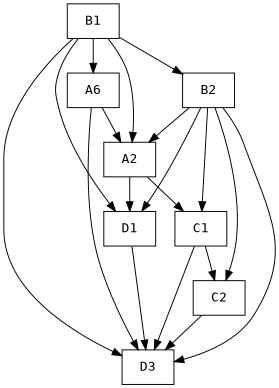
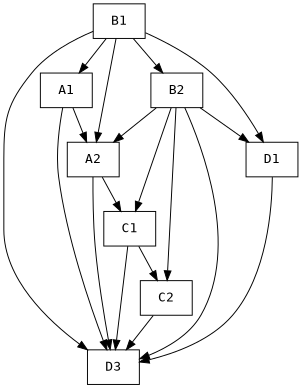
(93, 90) -> (66, 90)
(130, 189) -> (96, 259)
